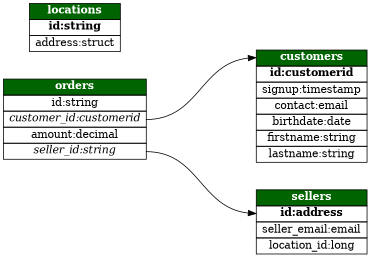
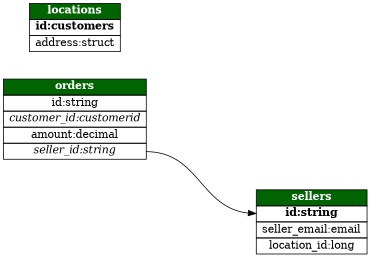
(75, 26) -> (75, 26)
(311, 106) -> none
(312, 213) -> (312, 213)
